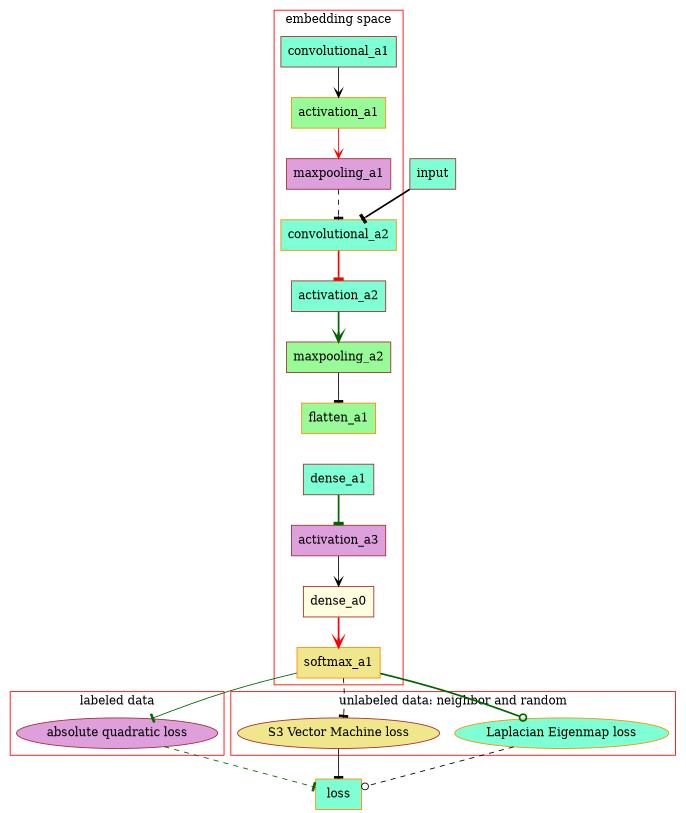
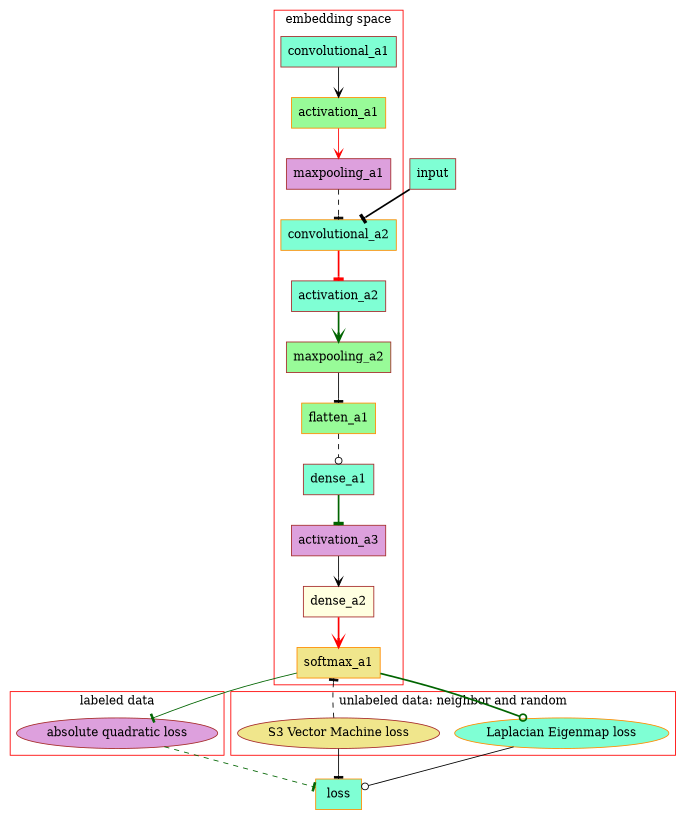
none -> (339, 446)
(339, 602) -> (339, 602)
(344, 697) -> (333, 700)
(441, 766) -> (441, 766)
